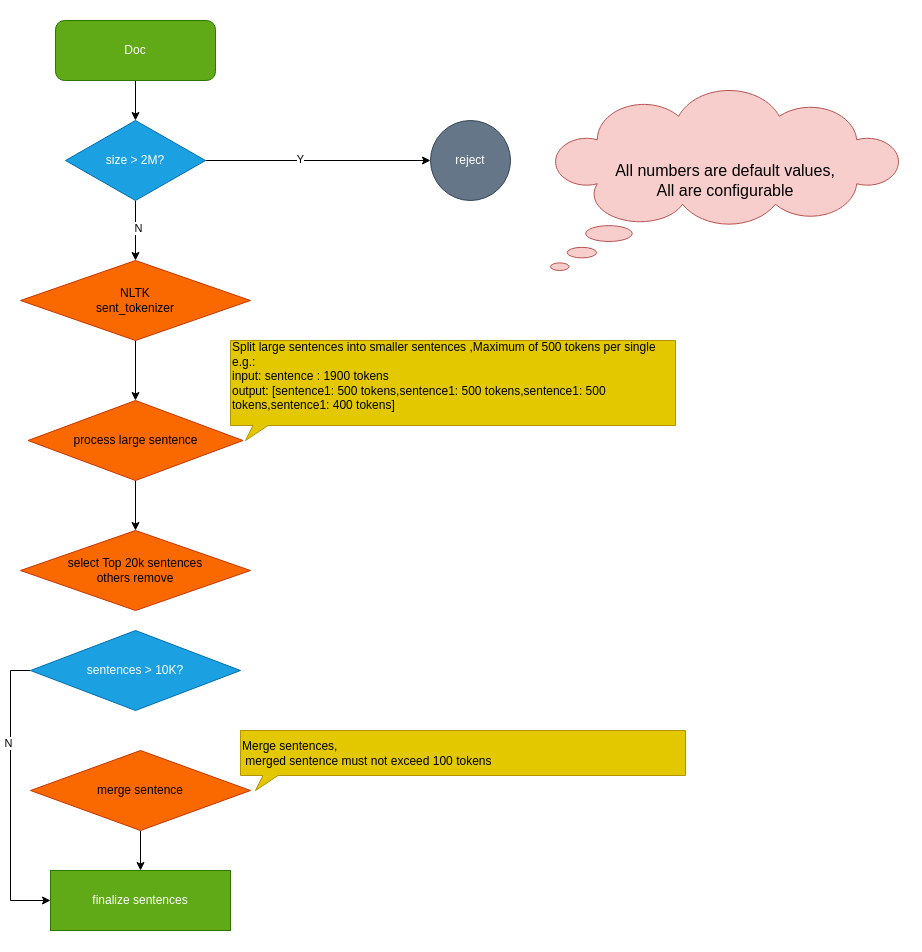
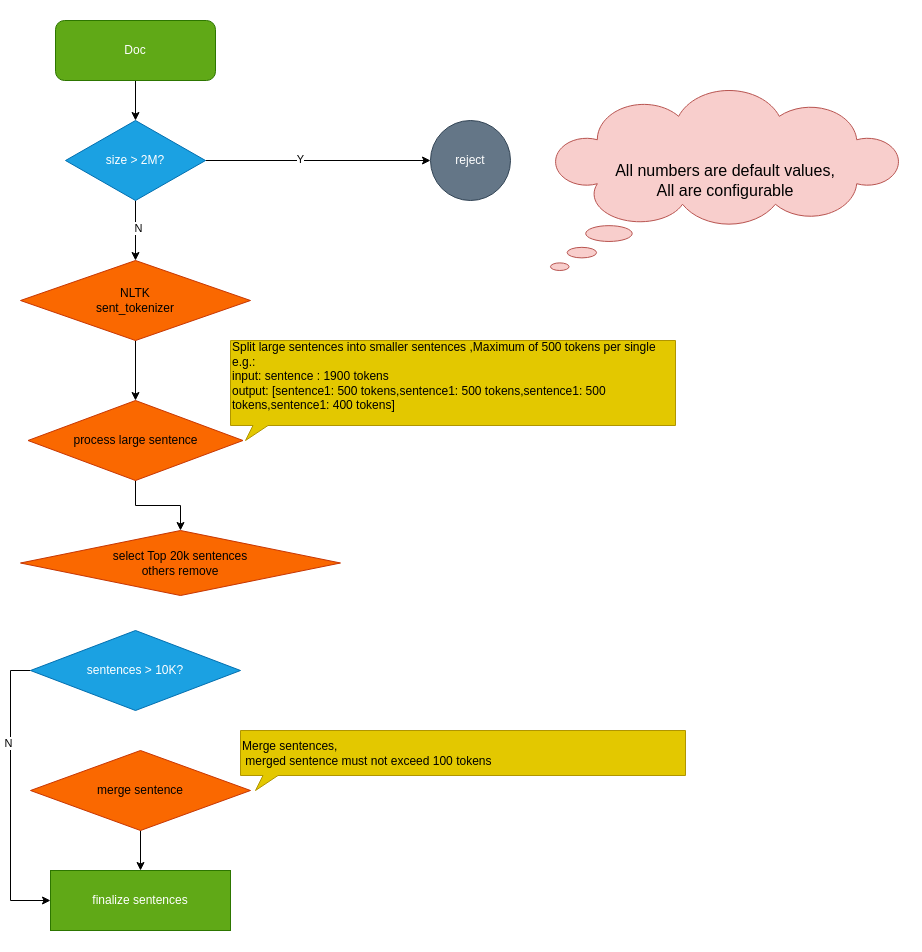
(136, 571) -> (181, 563)
